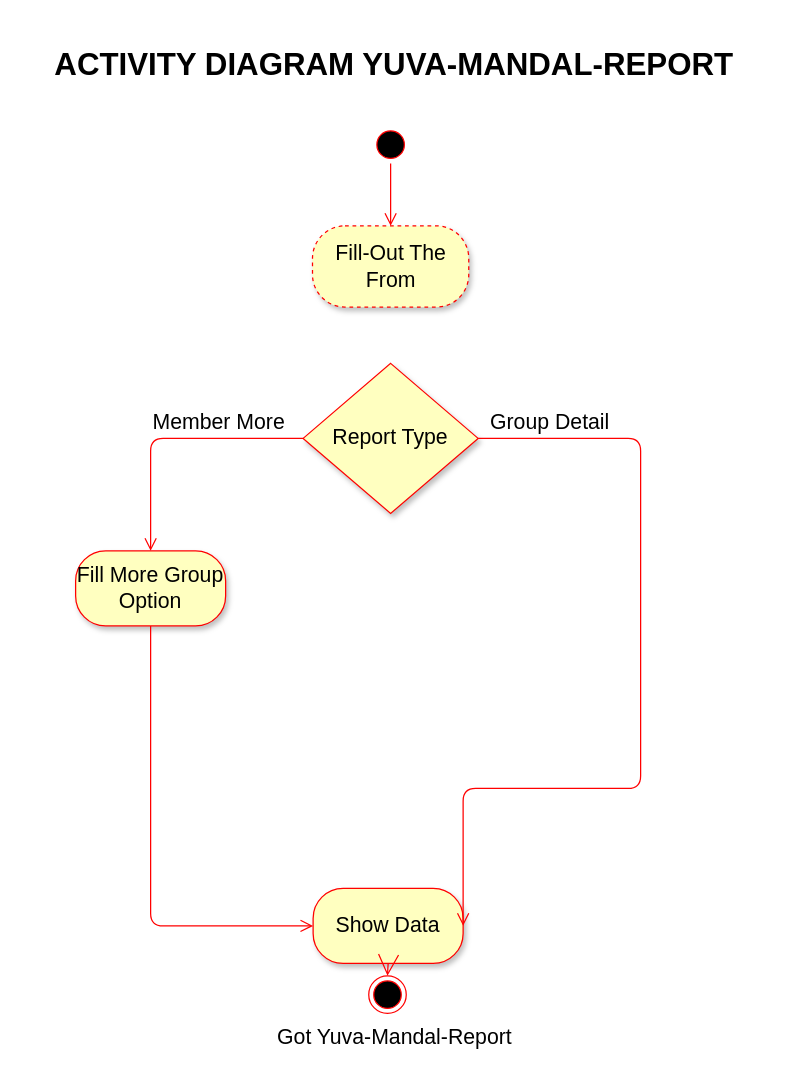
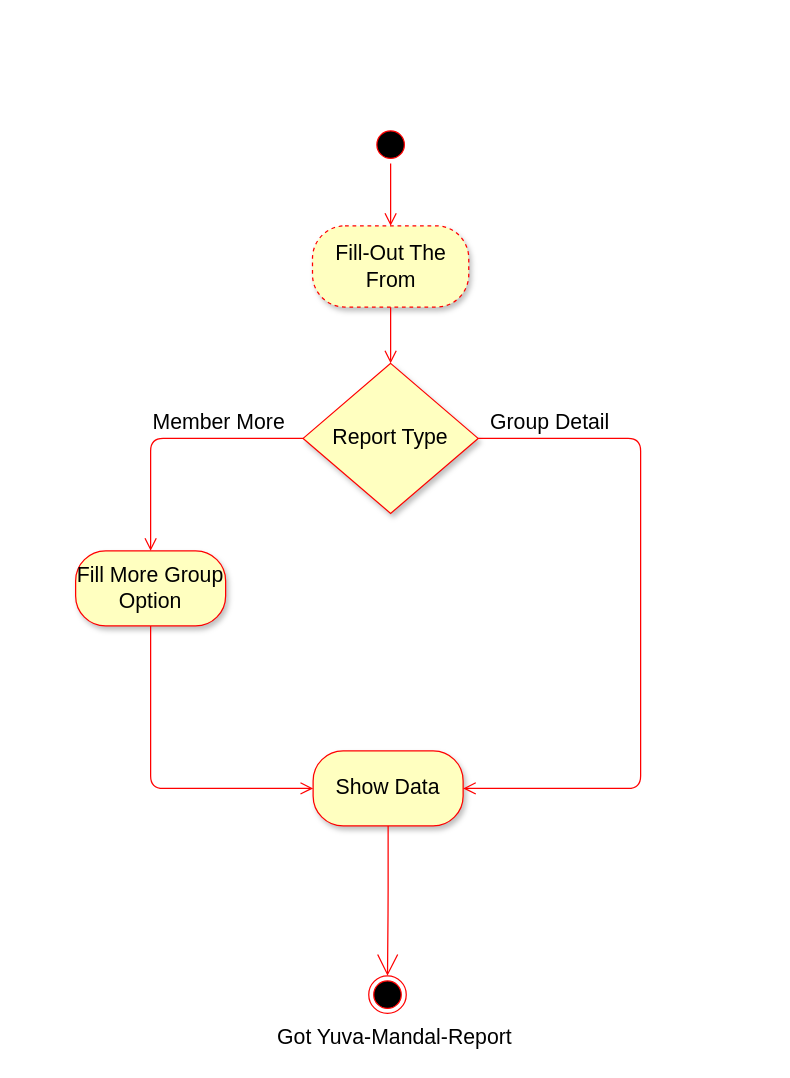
(394, 63) -> none
none -> (391, 333)
(388, 926) -> (388, 788)
